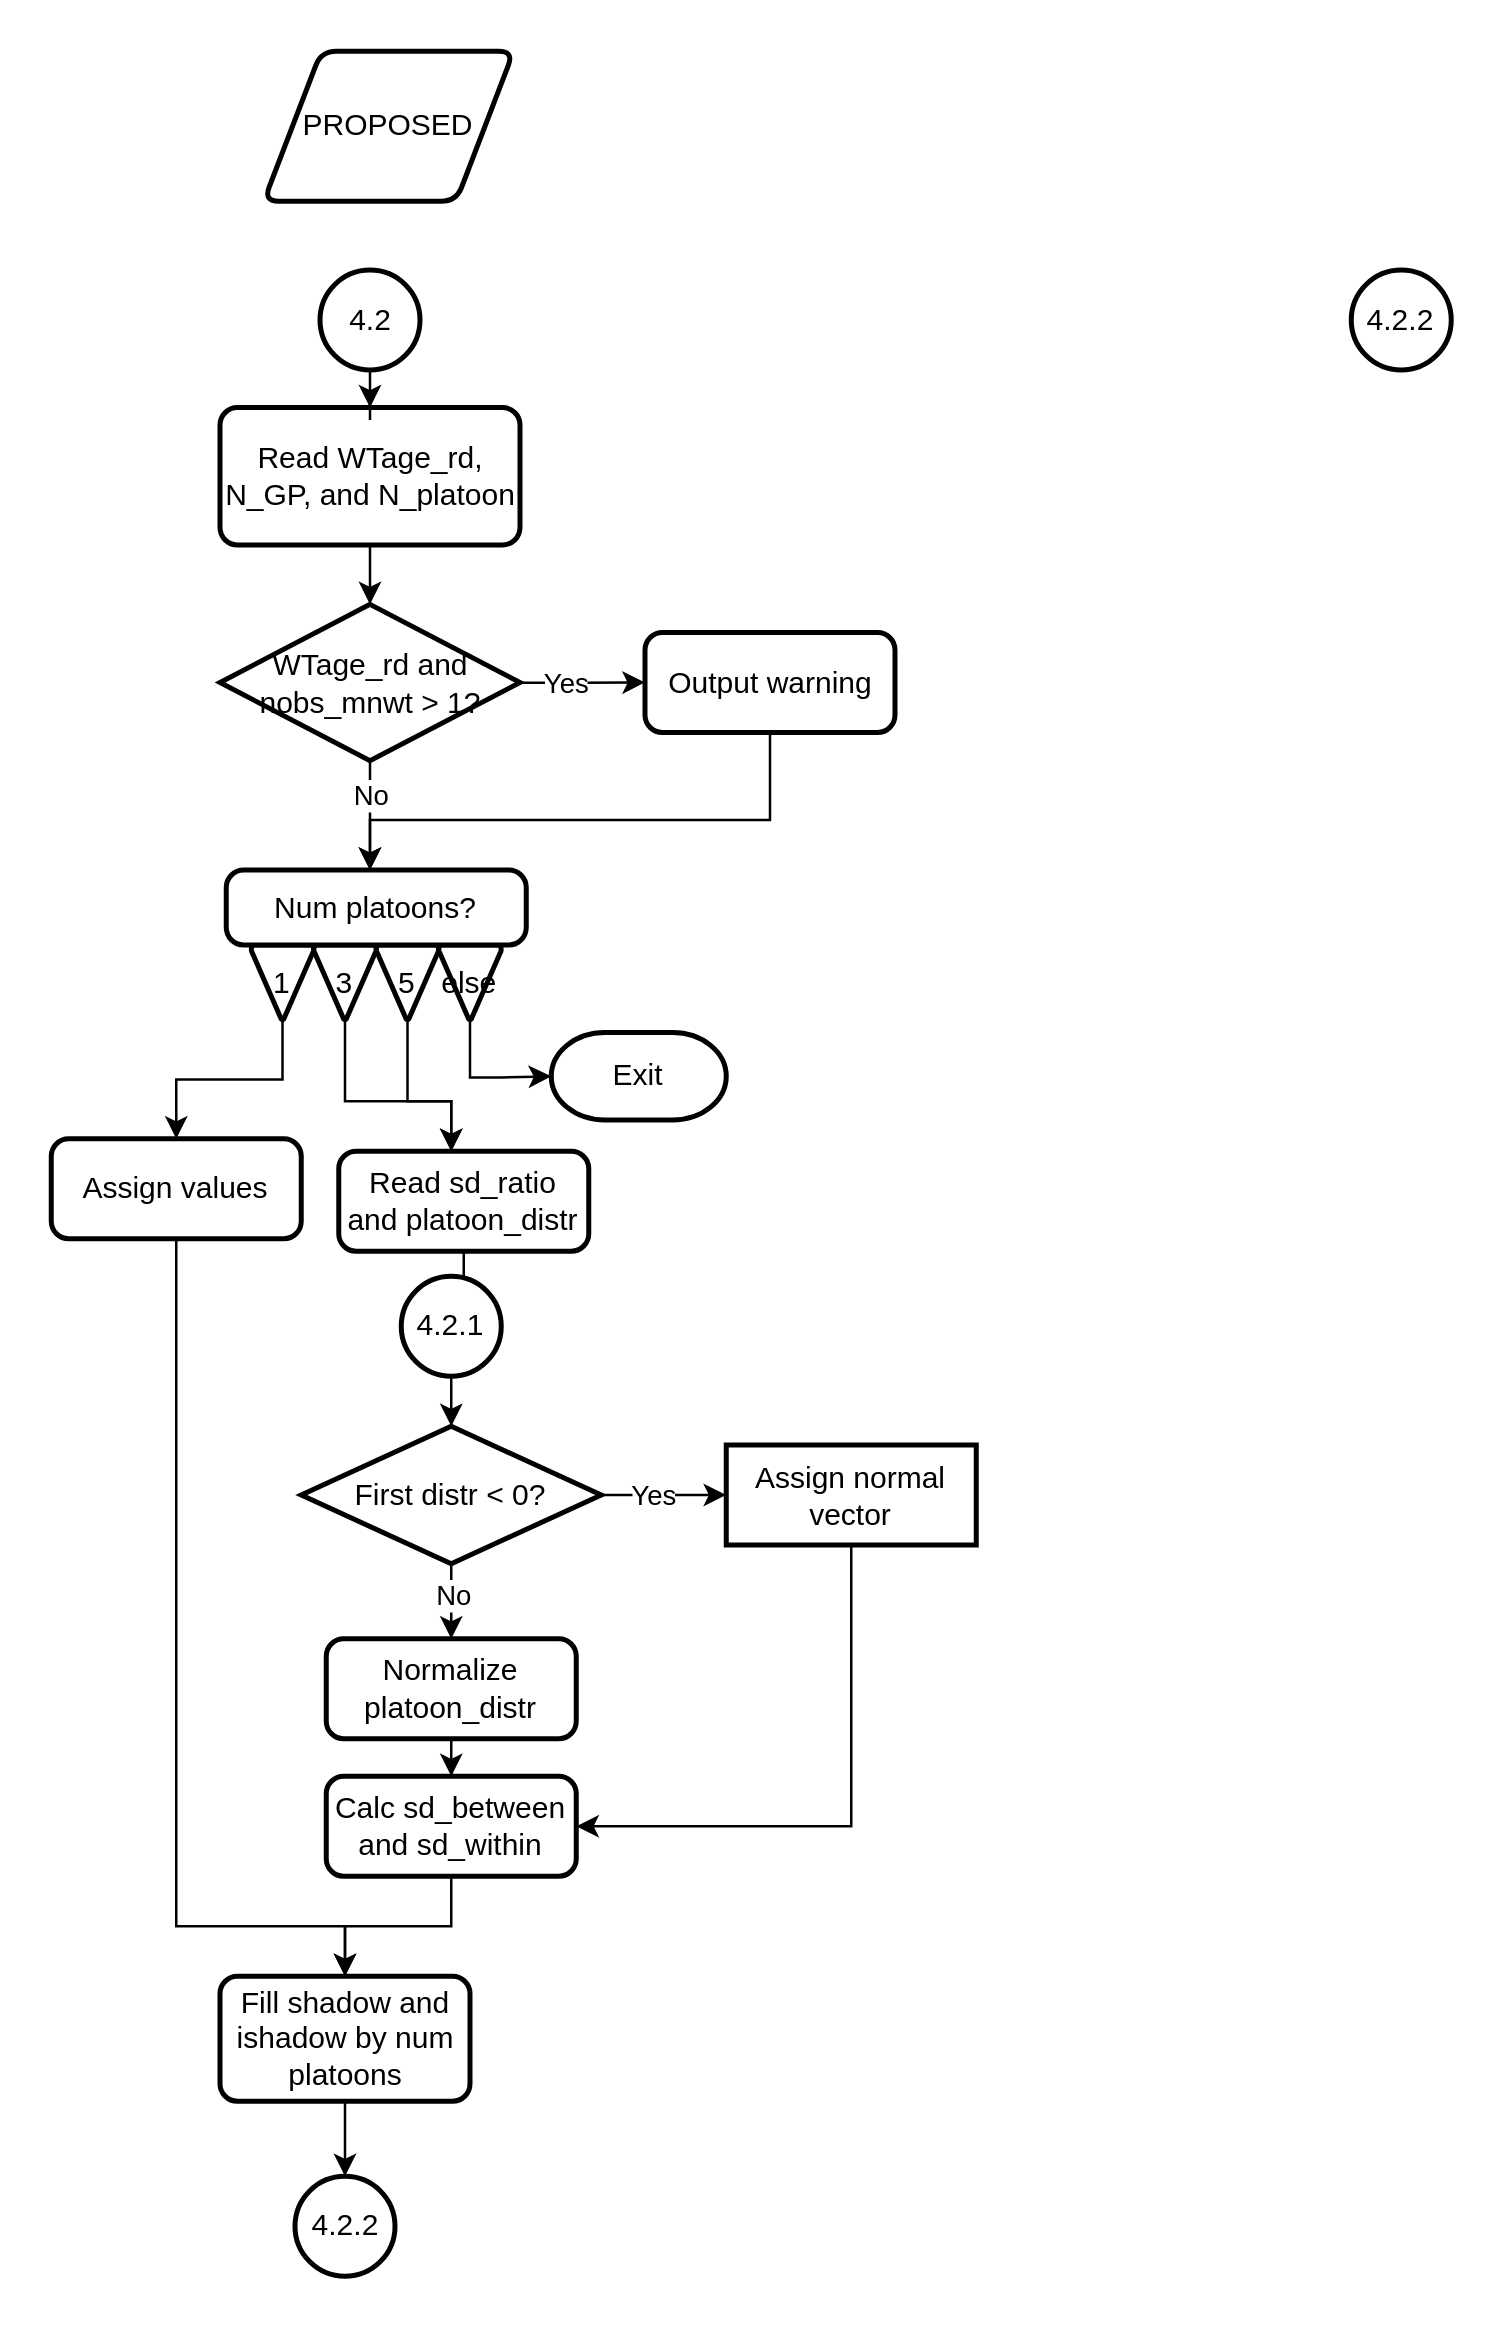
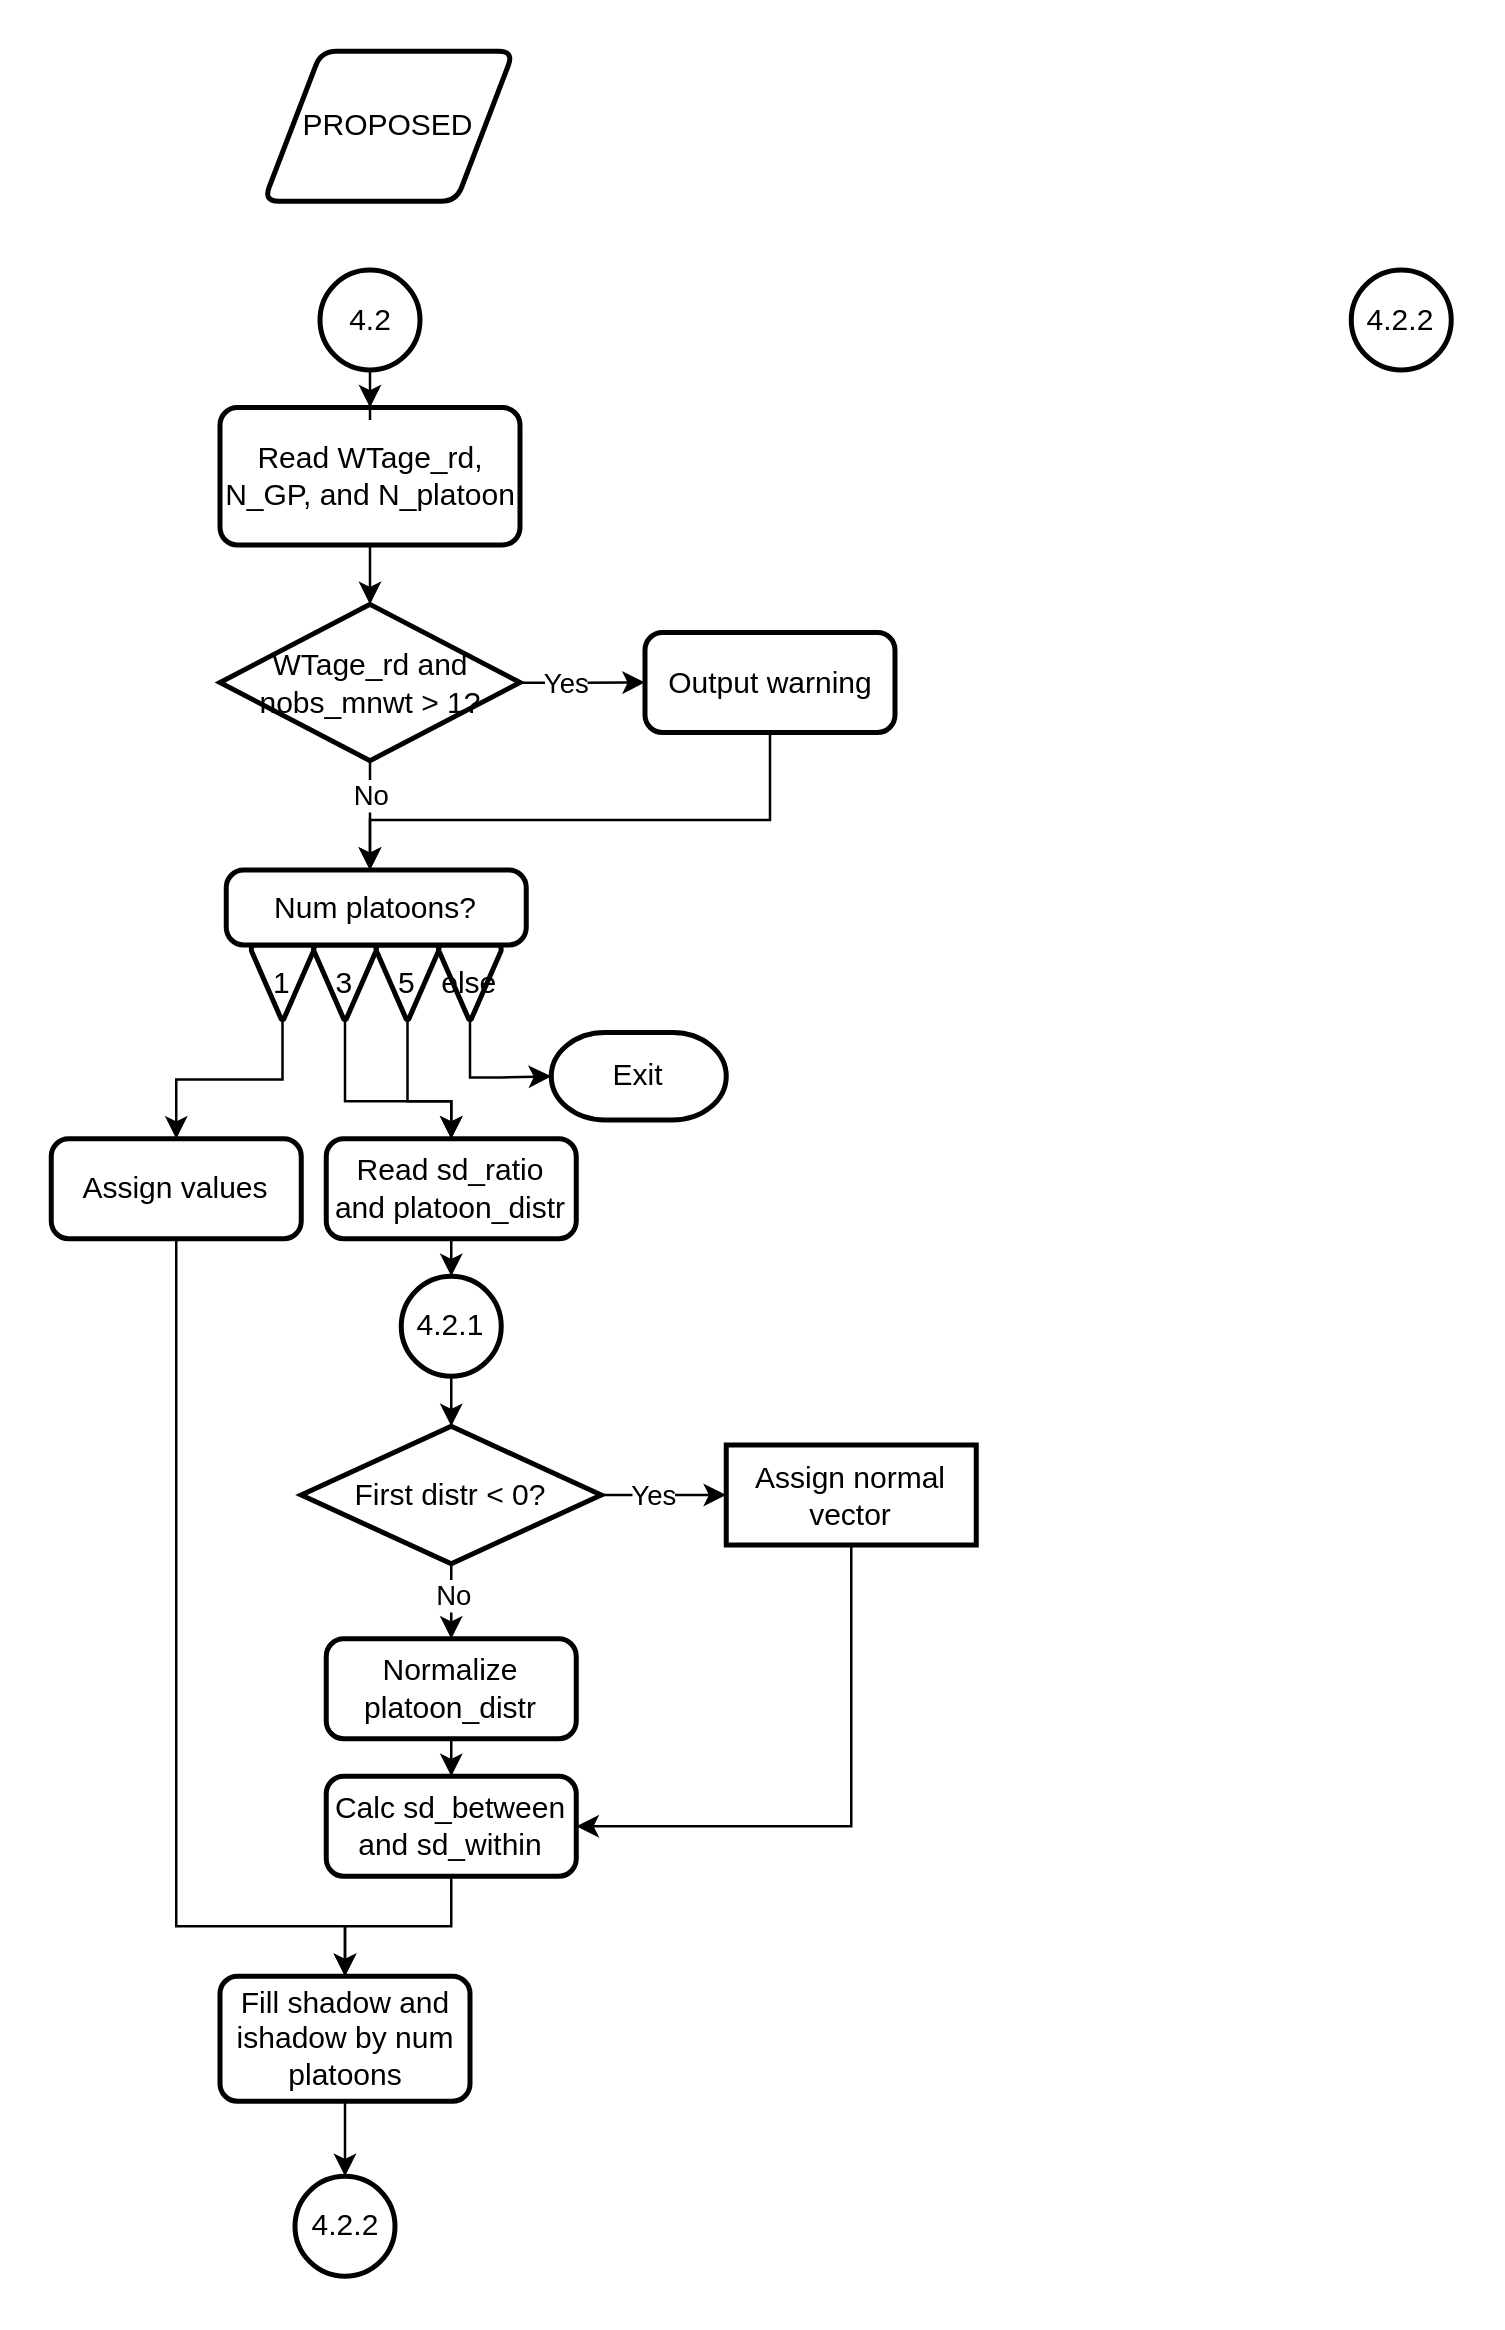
(464, 1201) -> (451, 1189)
